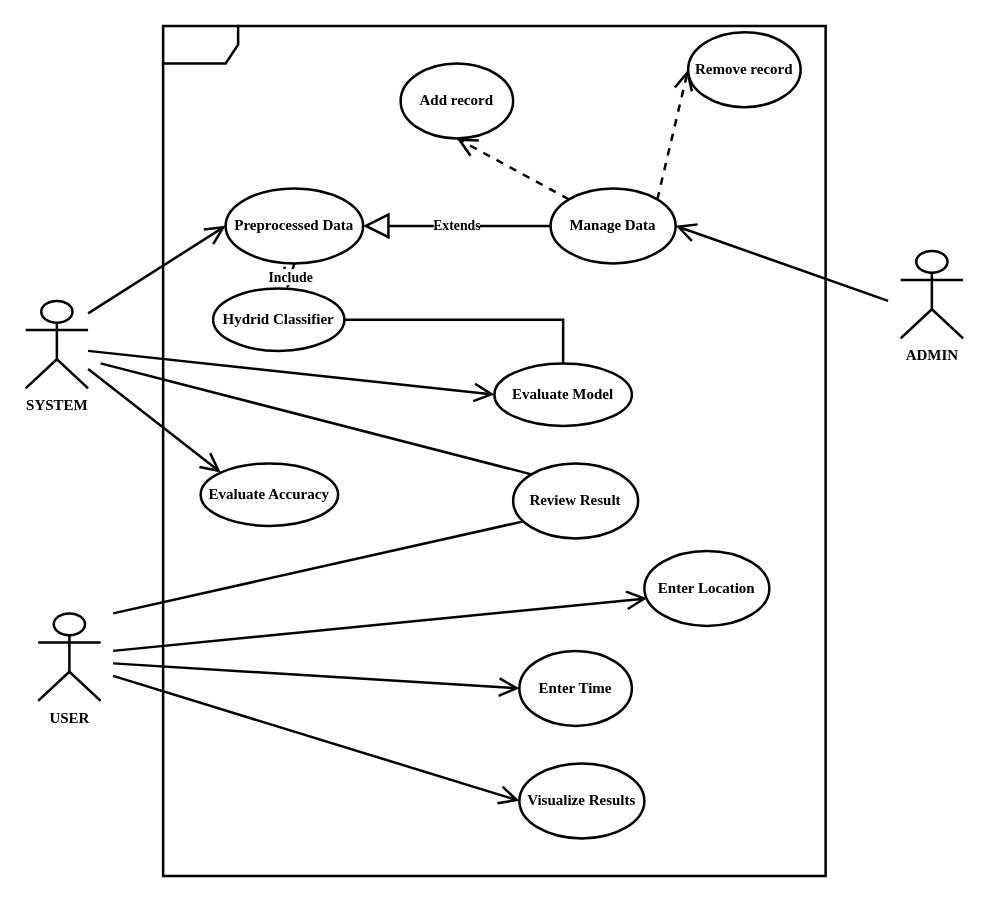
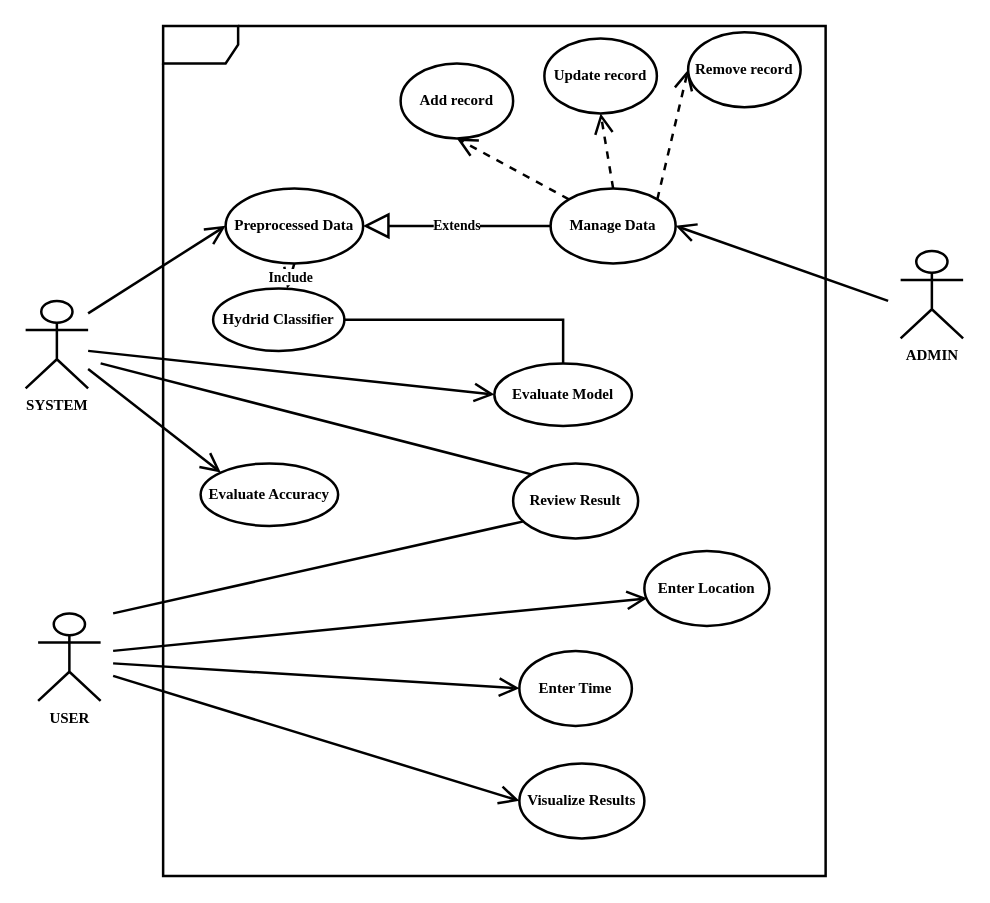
none -> (601, 76)
none -> (607, 153)
